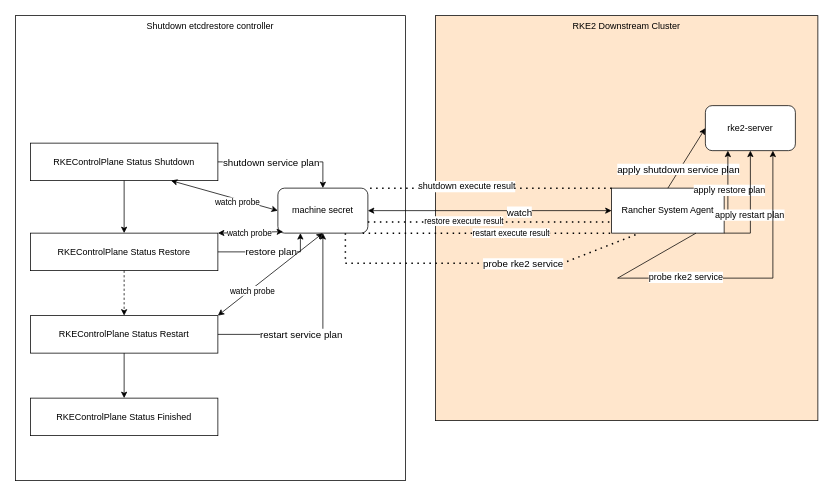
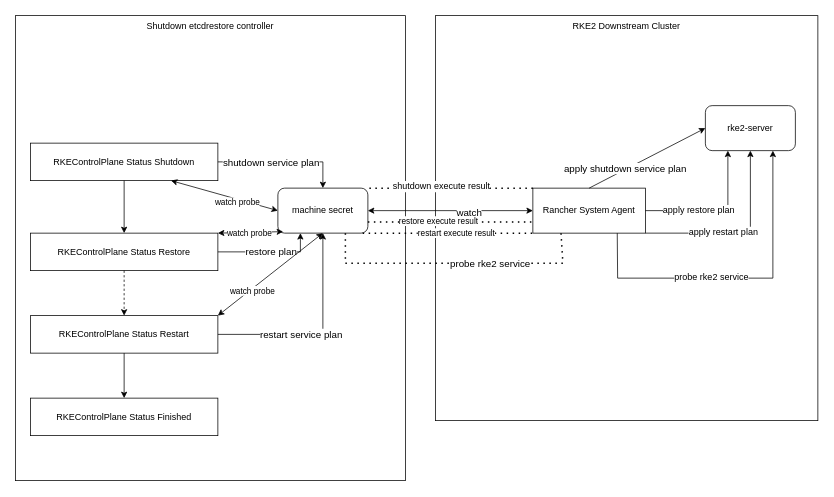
(627, 26) -> (627, 26)
(668, 210) -> (589, 210)
